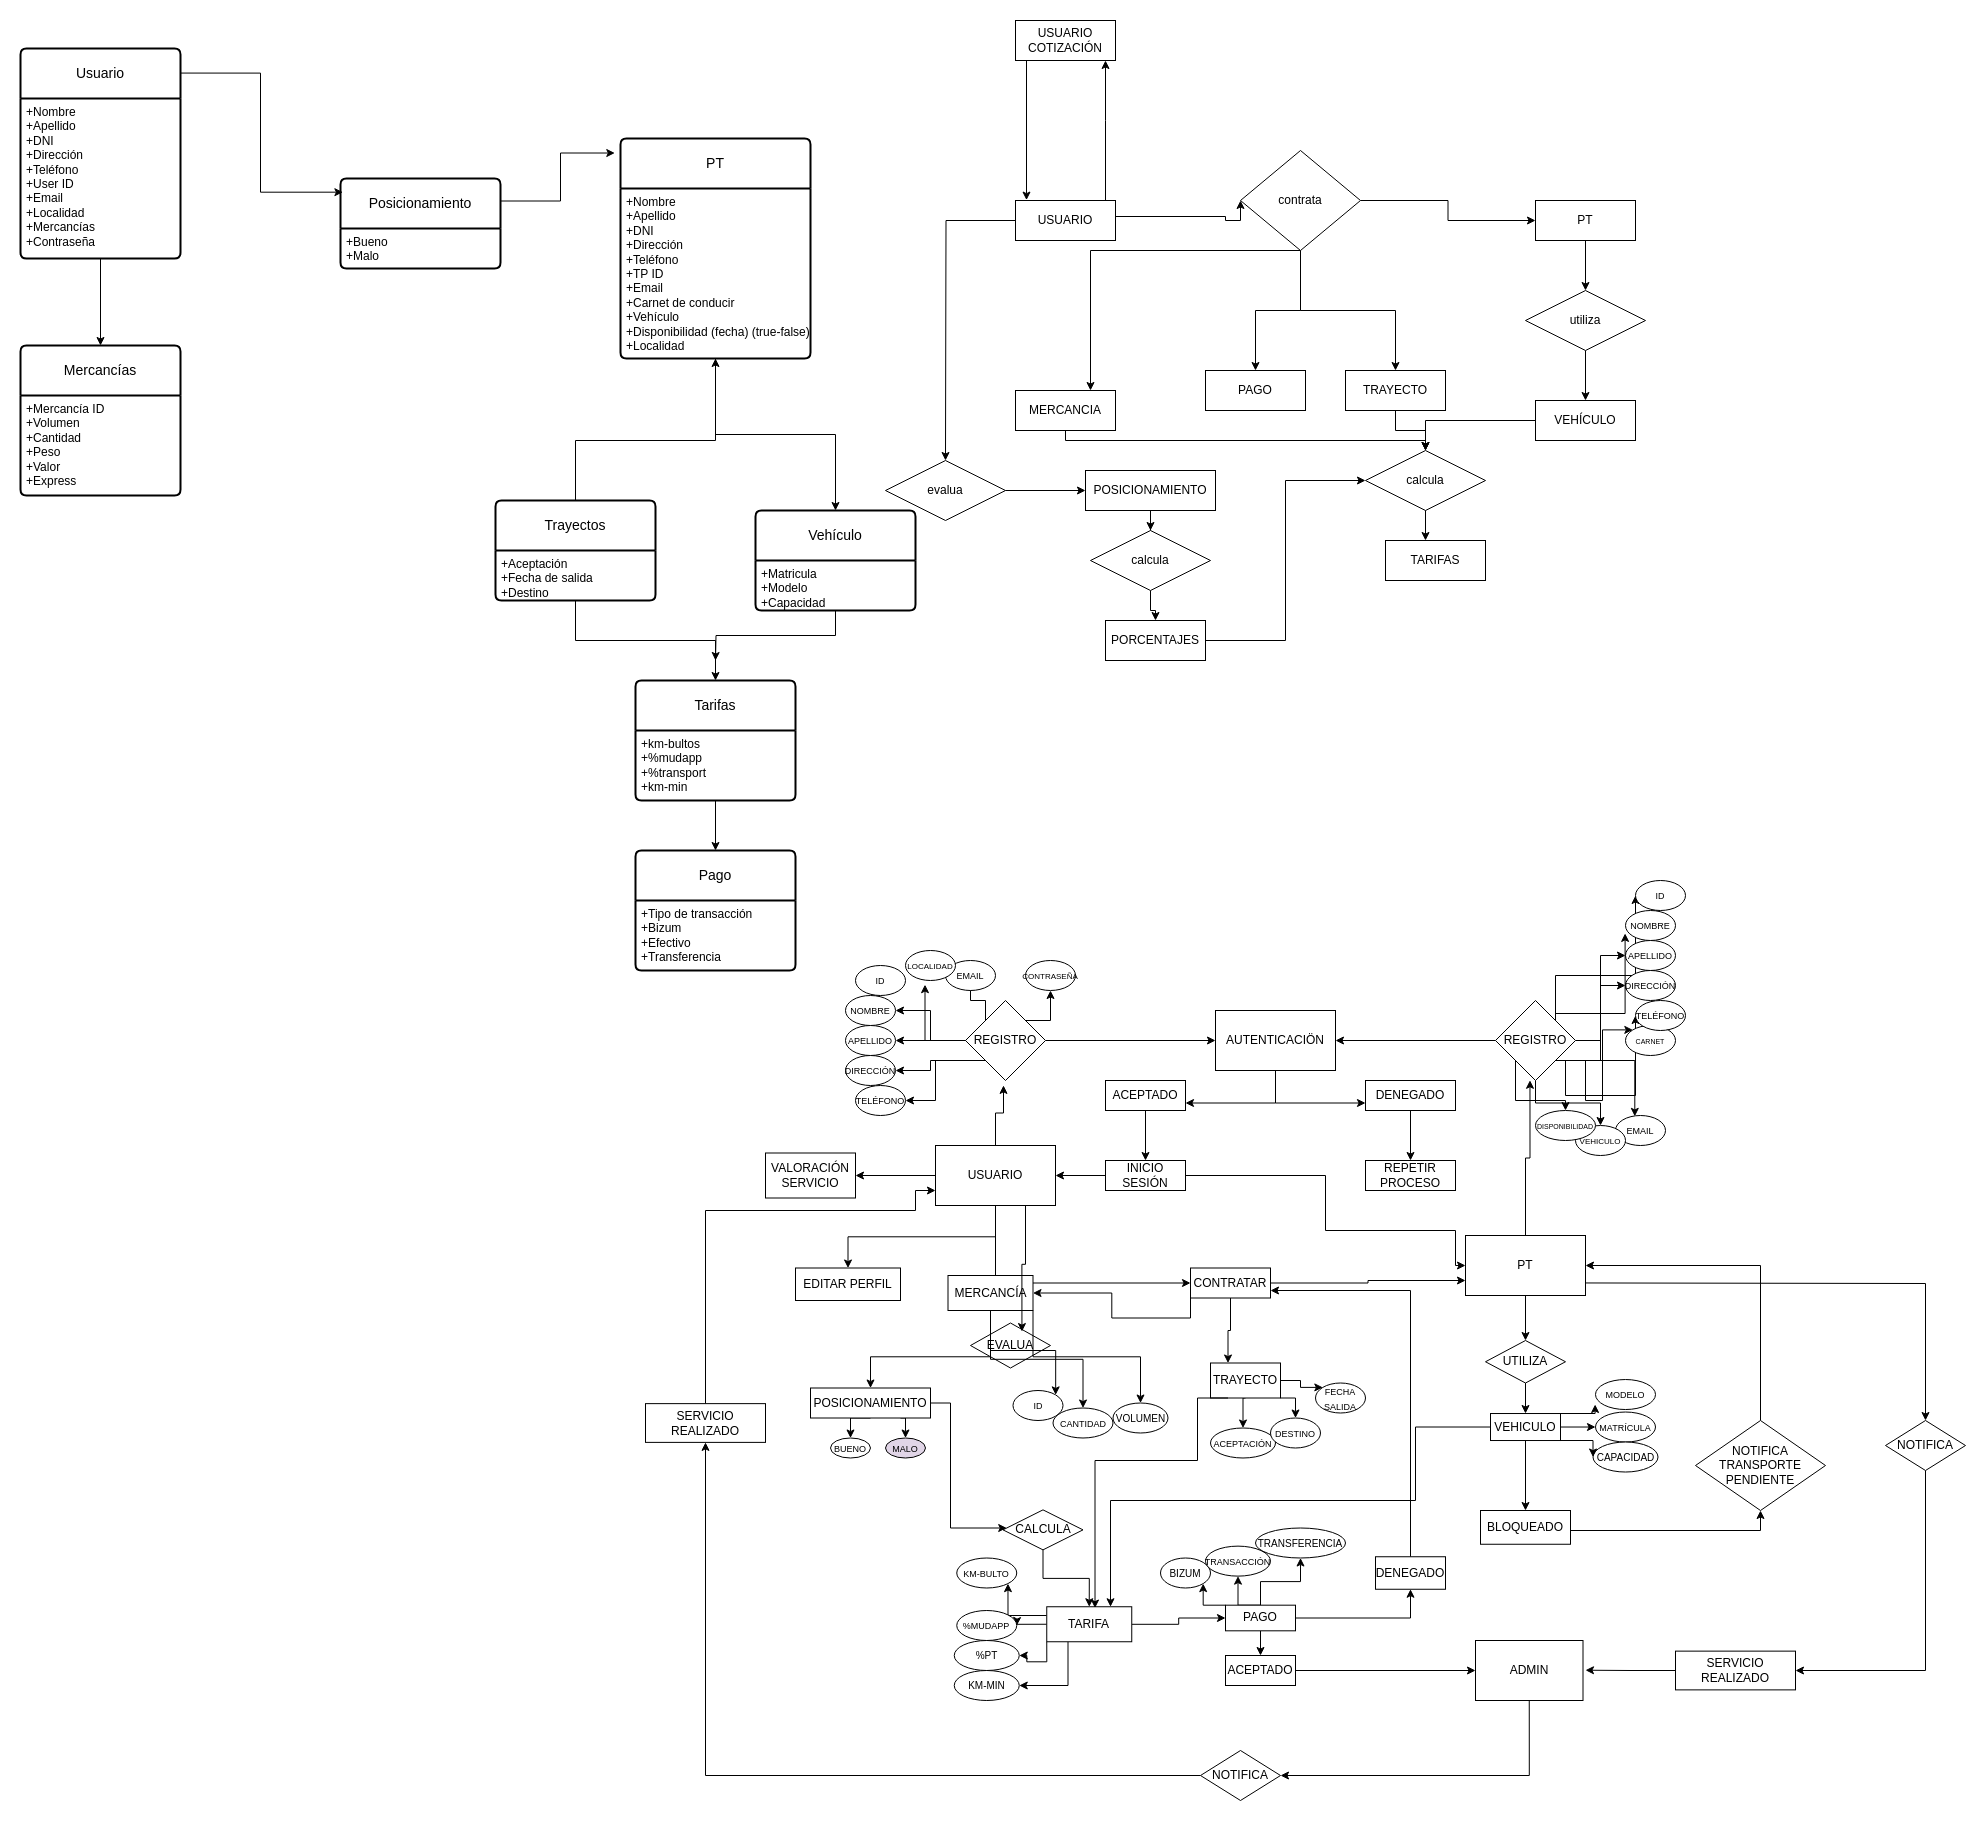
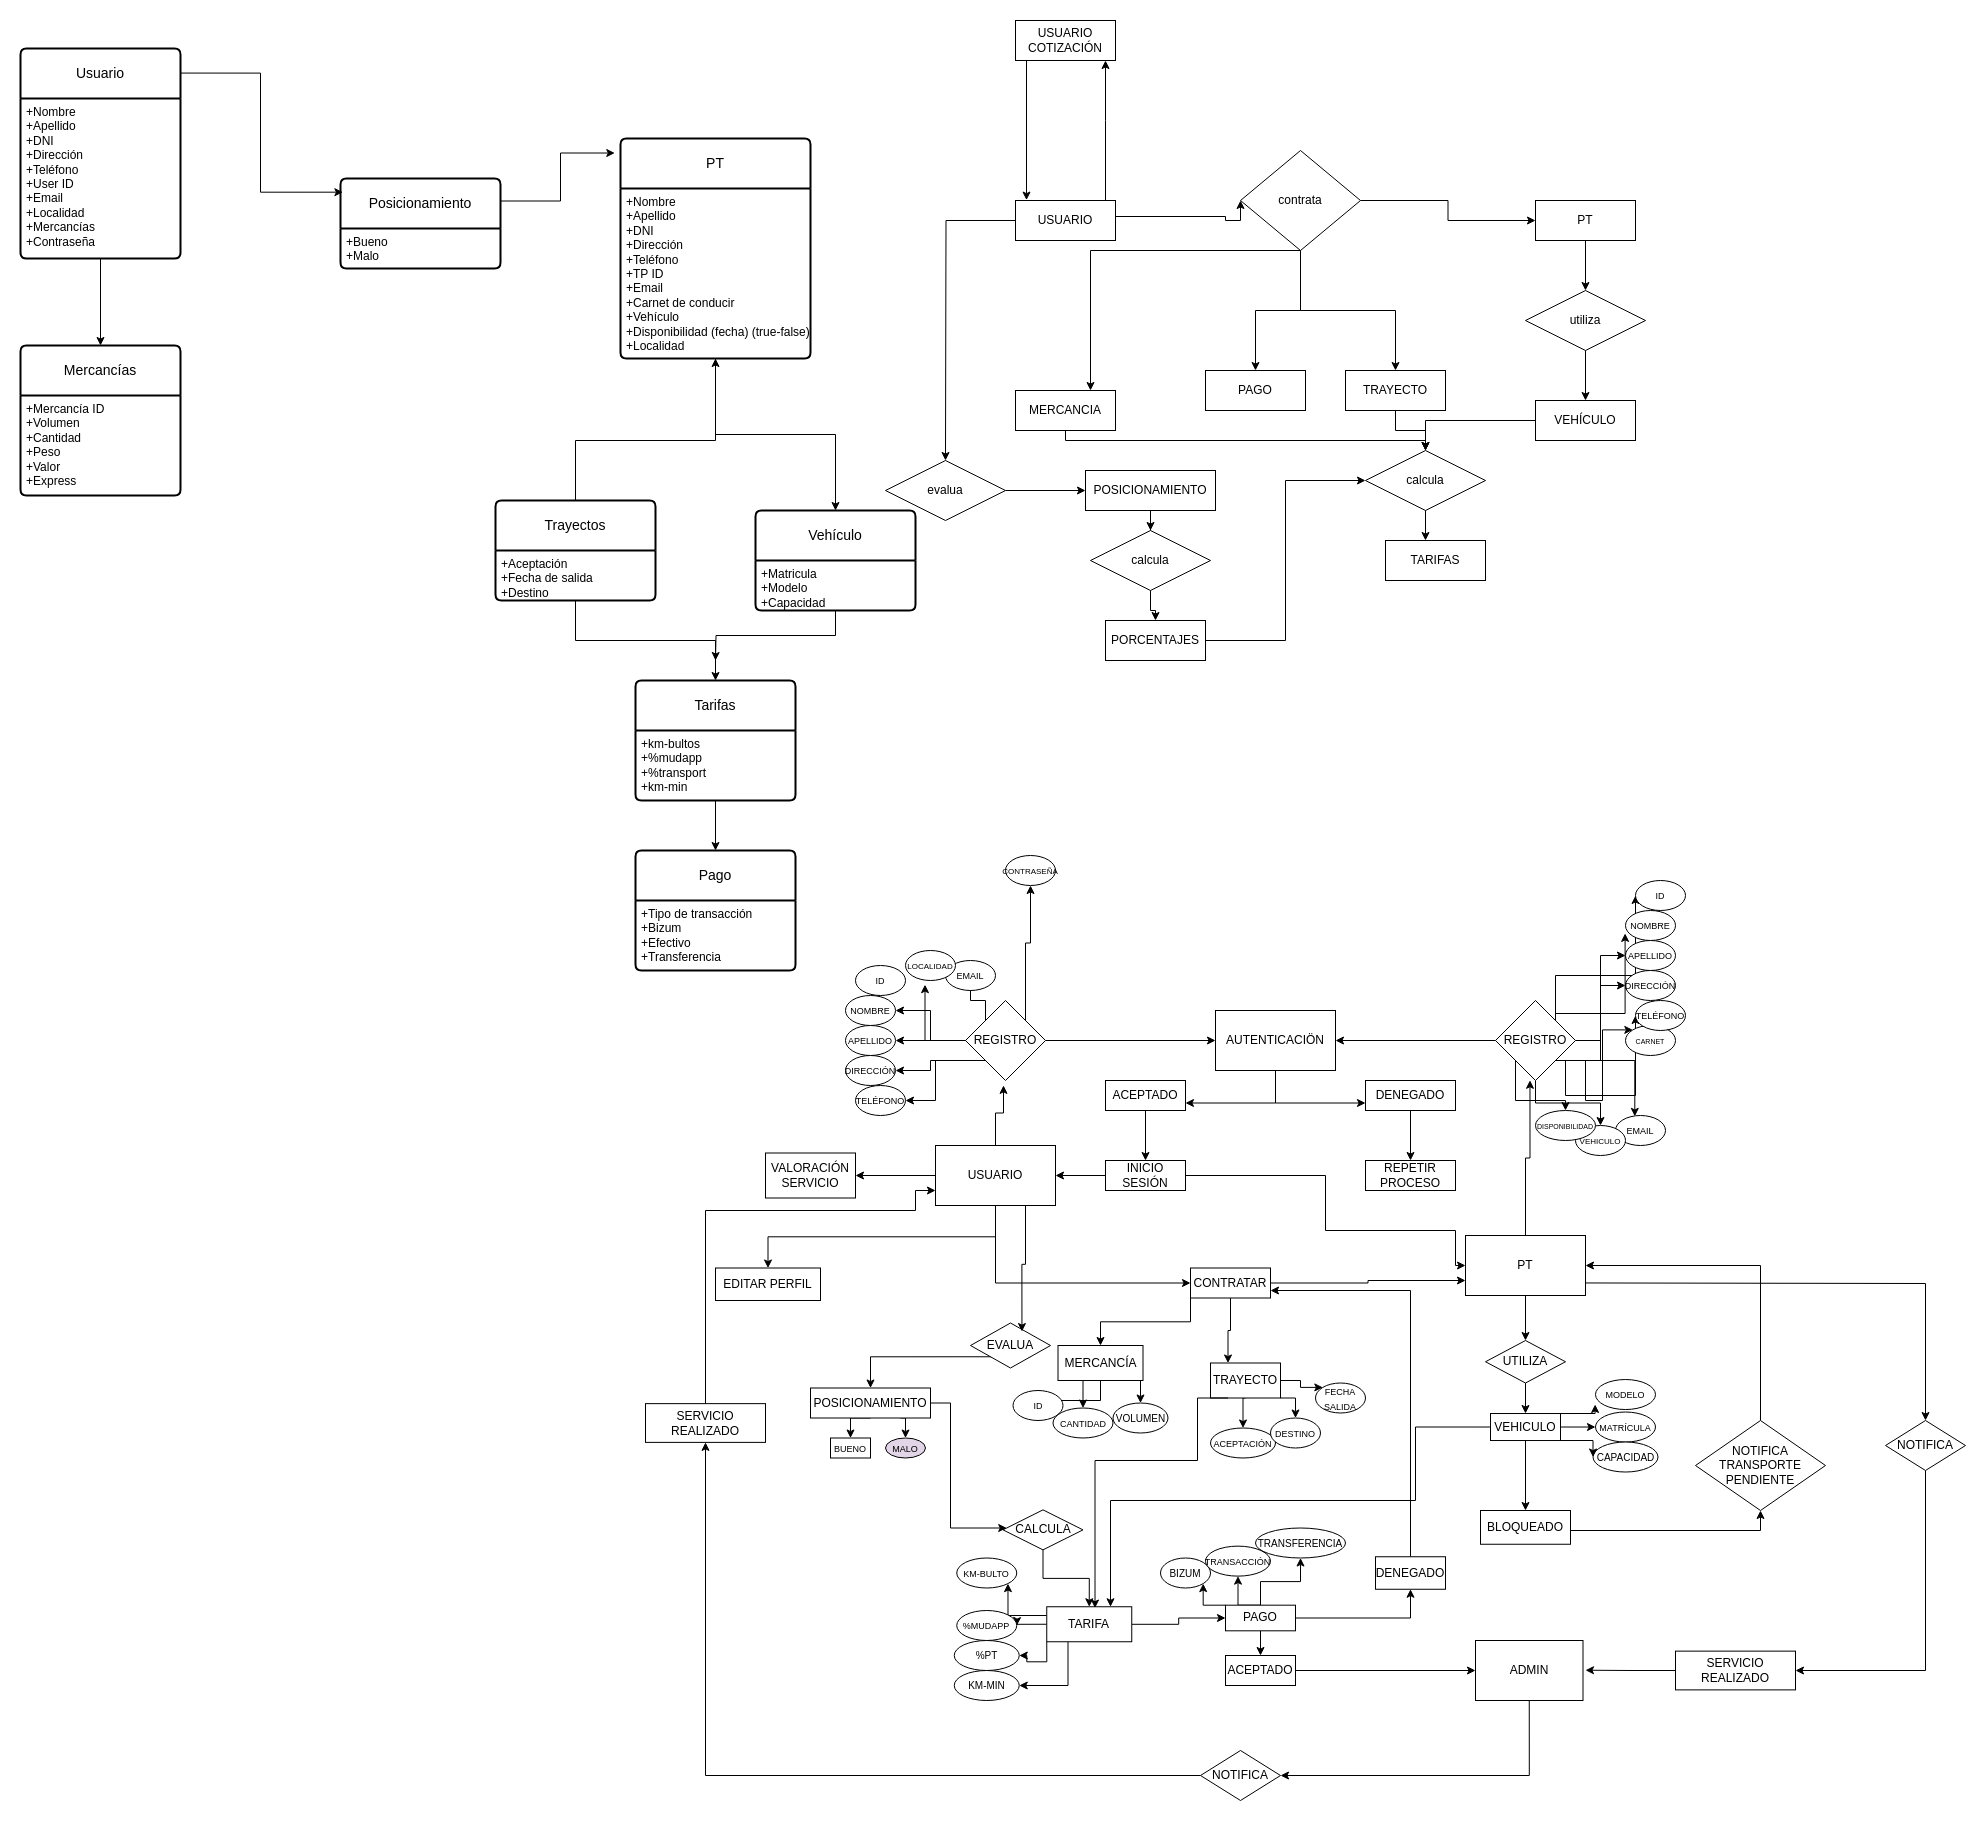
(1051, 976) -> (1031, 871)
(848, 1284) -> (768, 1284)
(991, 1293) -> (1101, 1363)
(851, 1448) -> (851, 1448)
